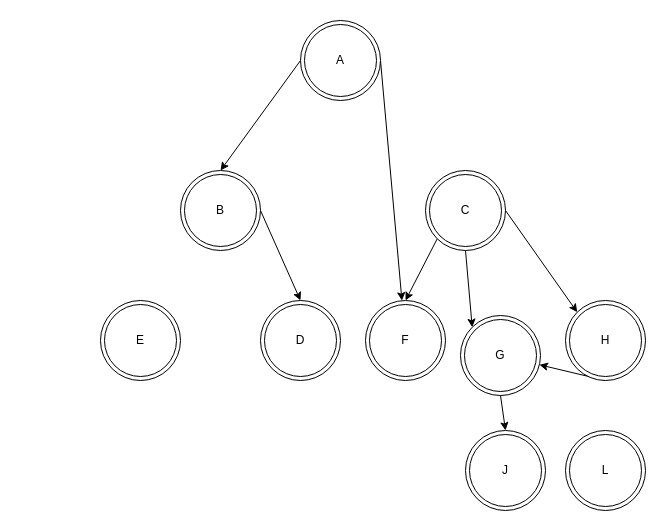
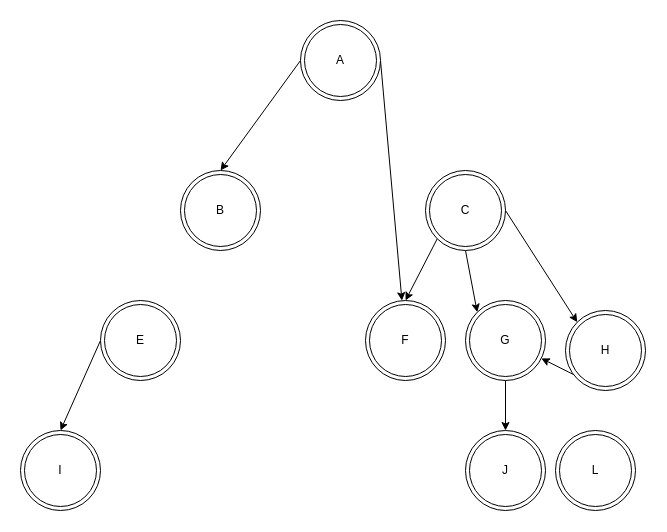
(279, 253) -> none
(301, 341) -> none
(606, 341) -> (606, 351)
(501, 356) -> (506, 341)
none -> (82, 383)
none -> (61, 471)
(606, 471) -> (596, 471)
